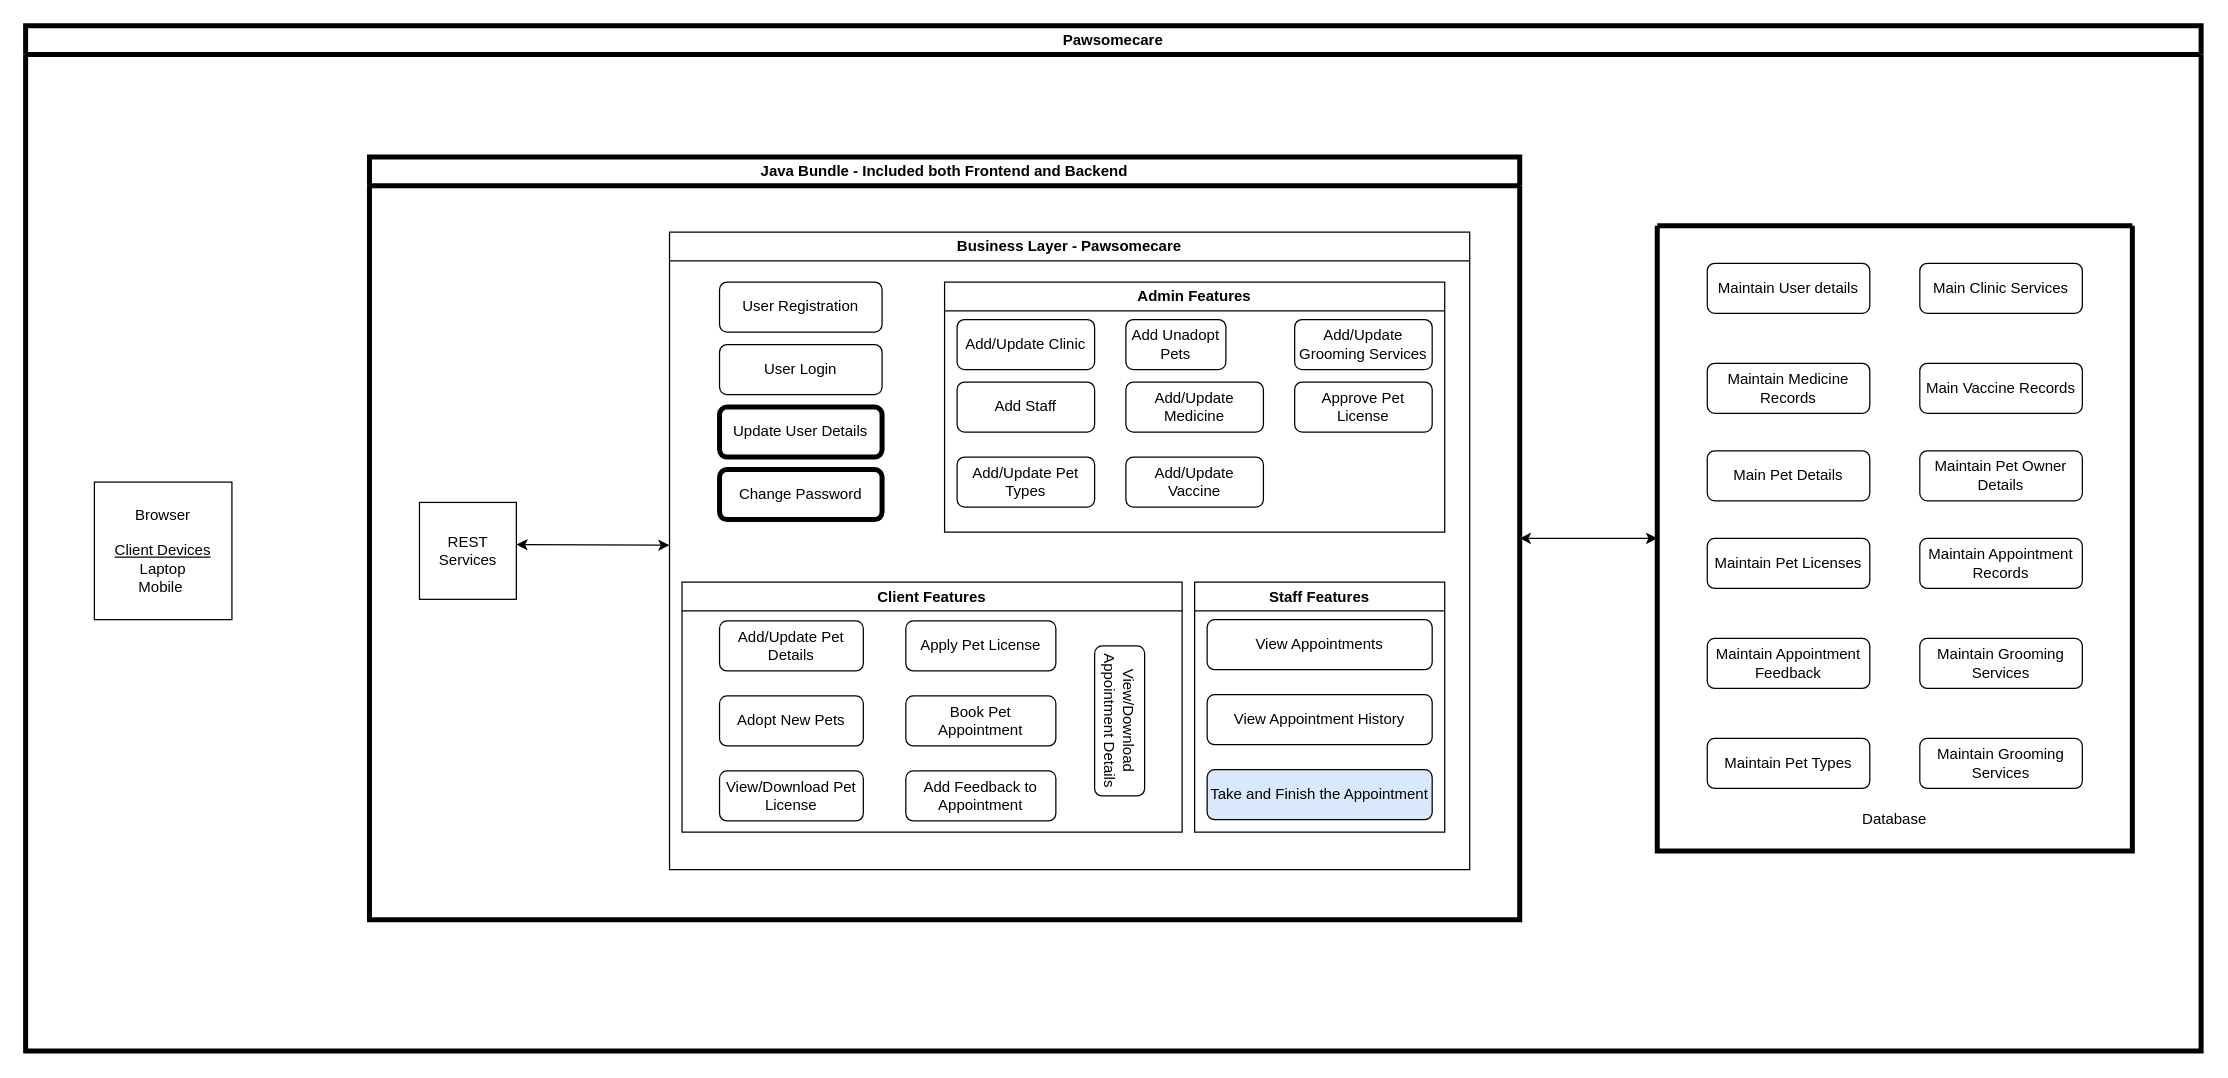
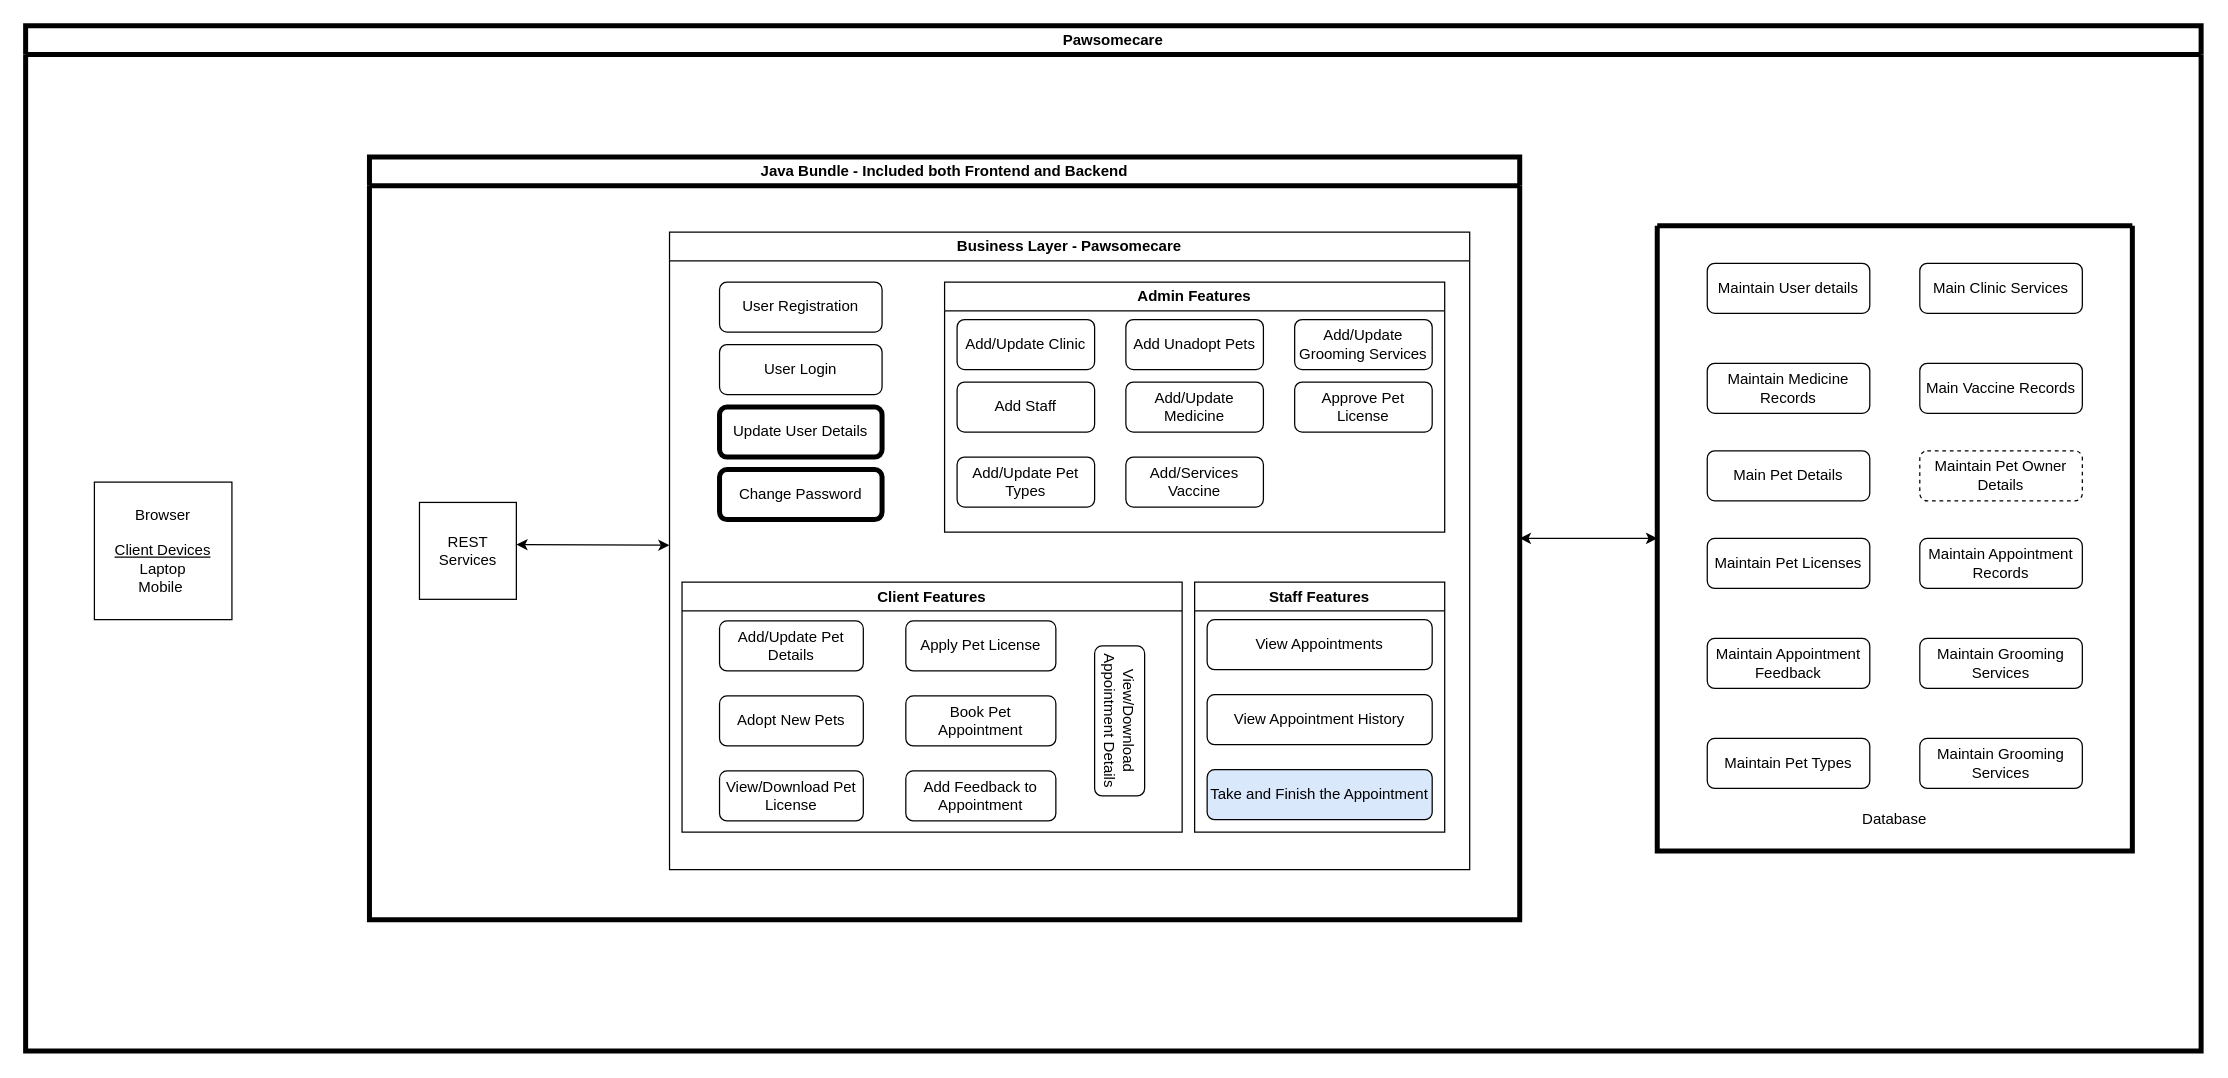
(1176, 344) -> (1194, 344)
(2001, 476) -> (2001, 476)
(1194, 482) -> (1194, 482)
